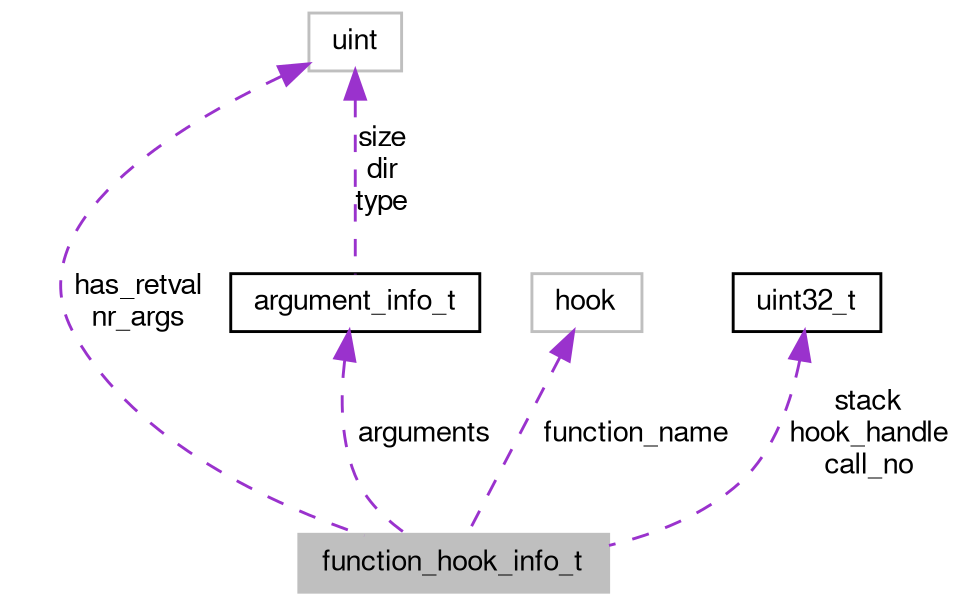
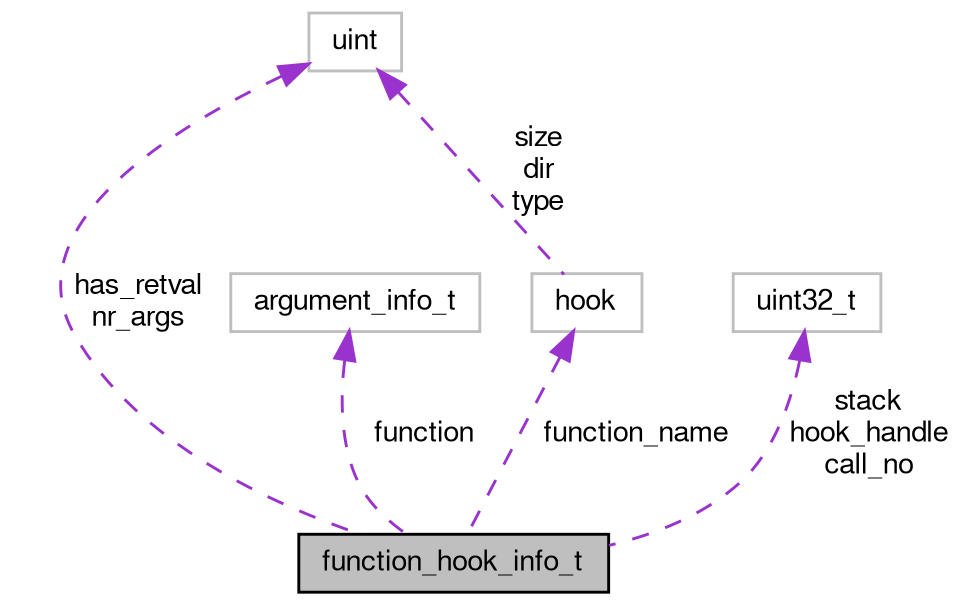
(355, 187) -> (481, 183)
(355, 303) -> (355, 303)
(807, 303) -> (807, 303)
(425, 434) -> (425, 434)
(454, 563) -> (454, 563)
